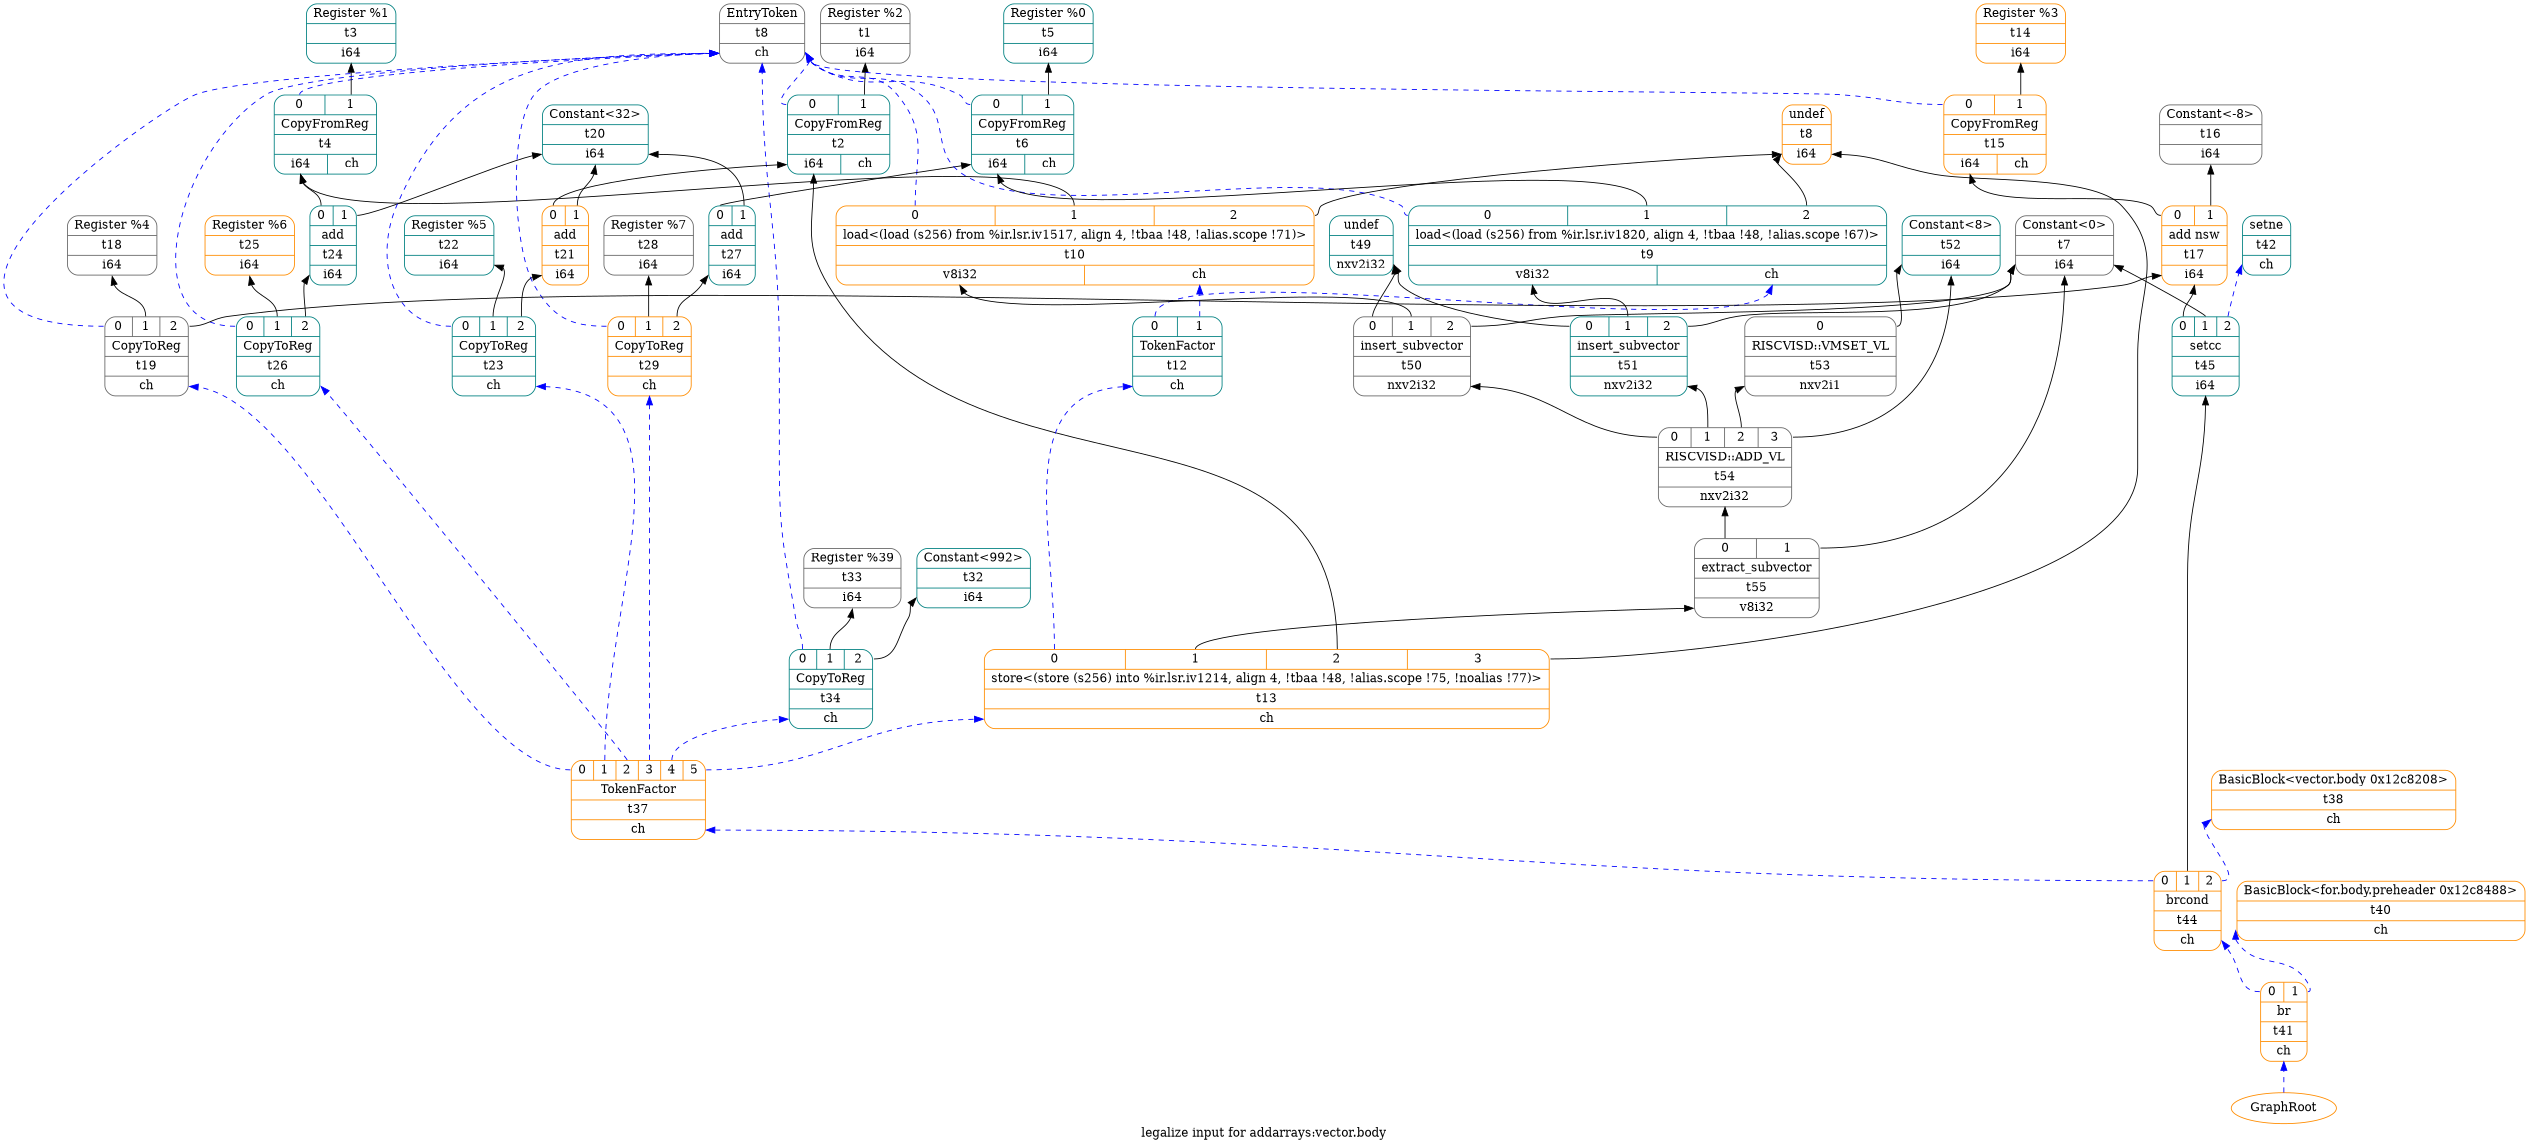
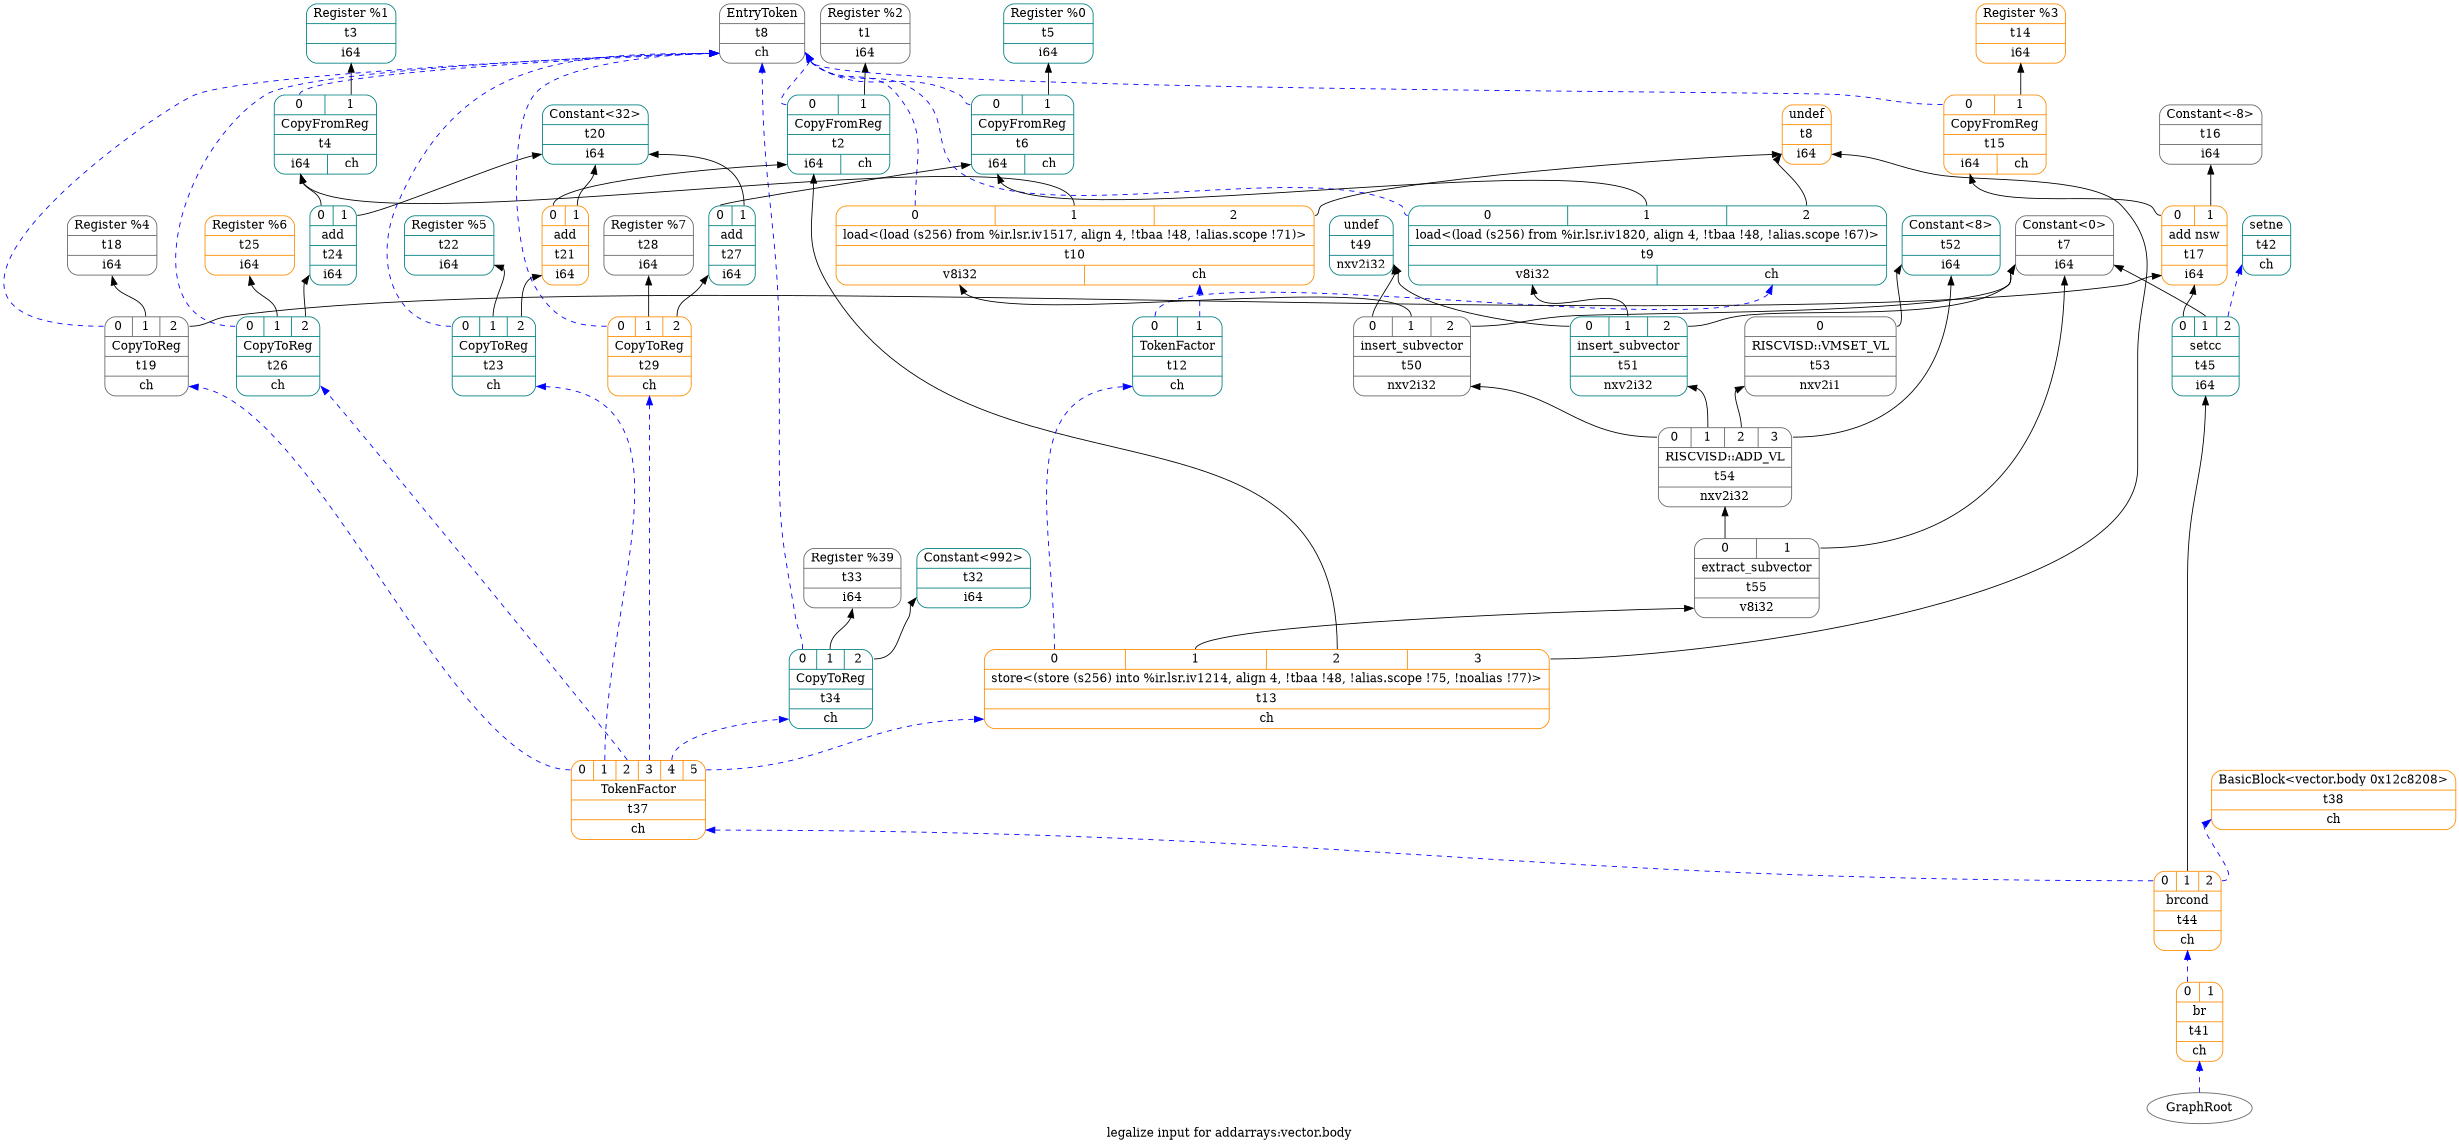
(2381, 911) -> none
(2284, 1108) -> (2200, 1108)
